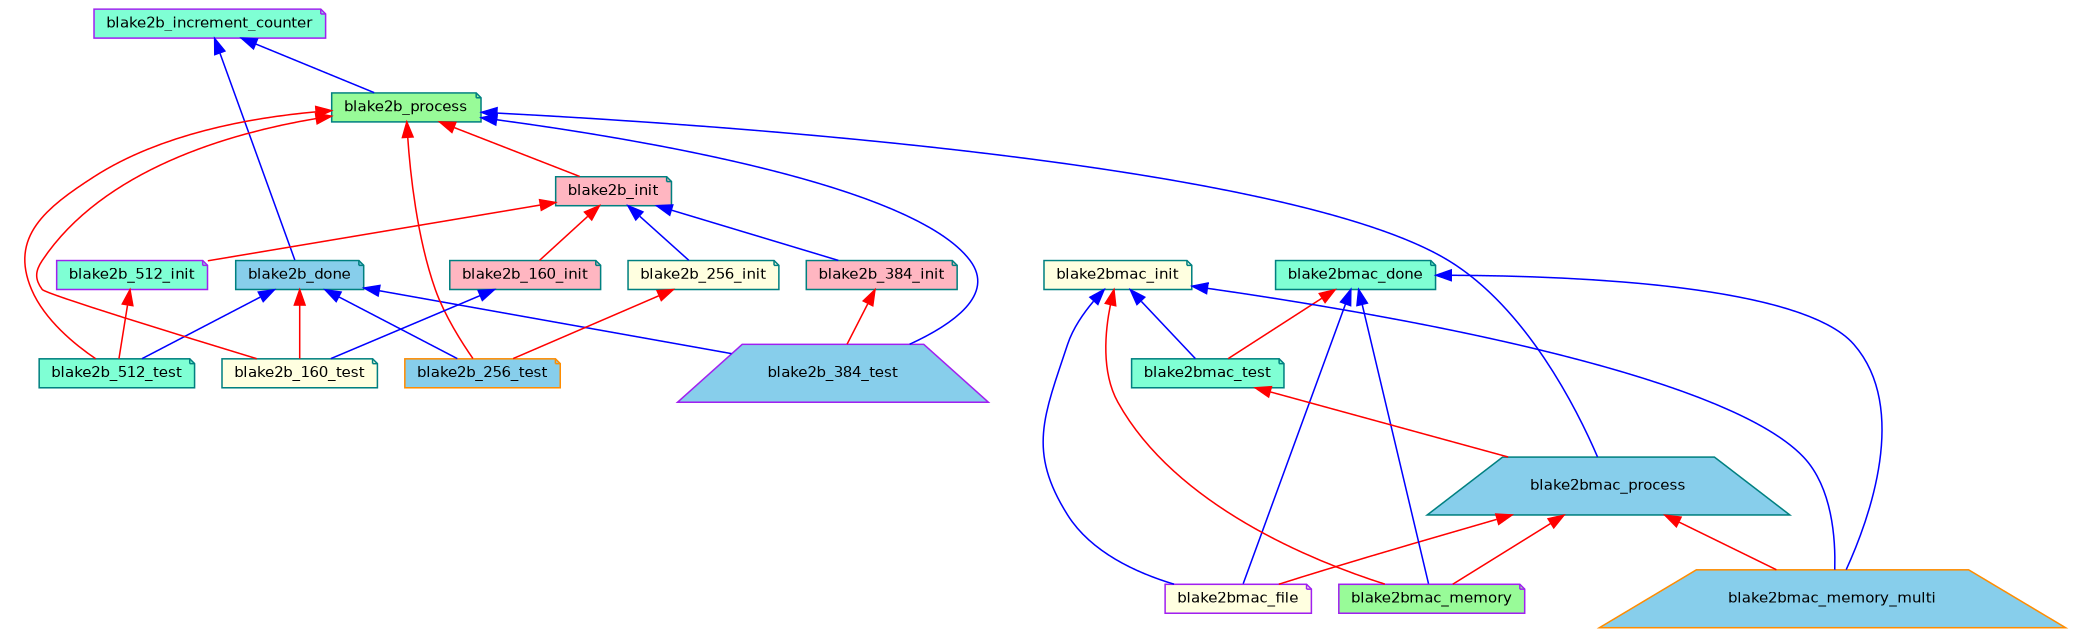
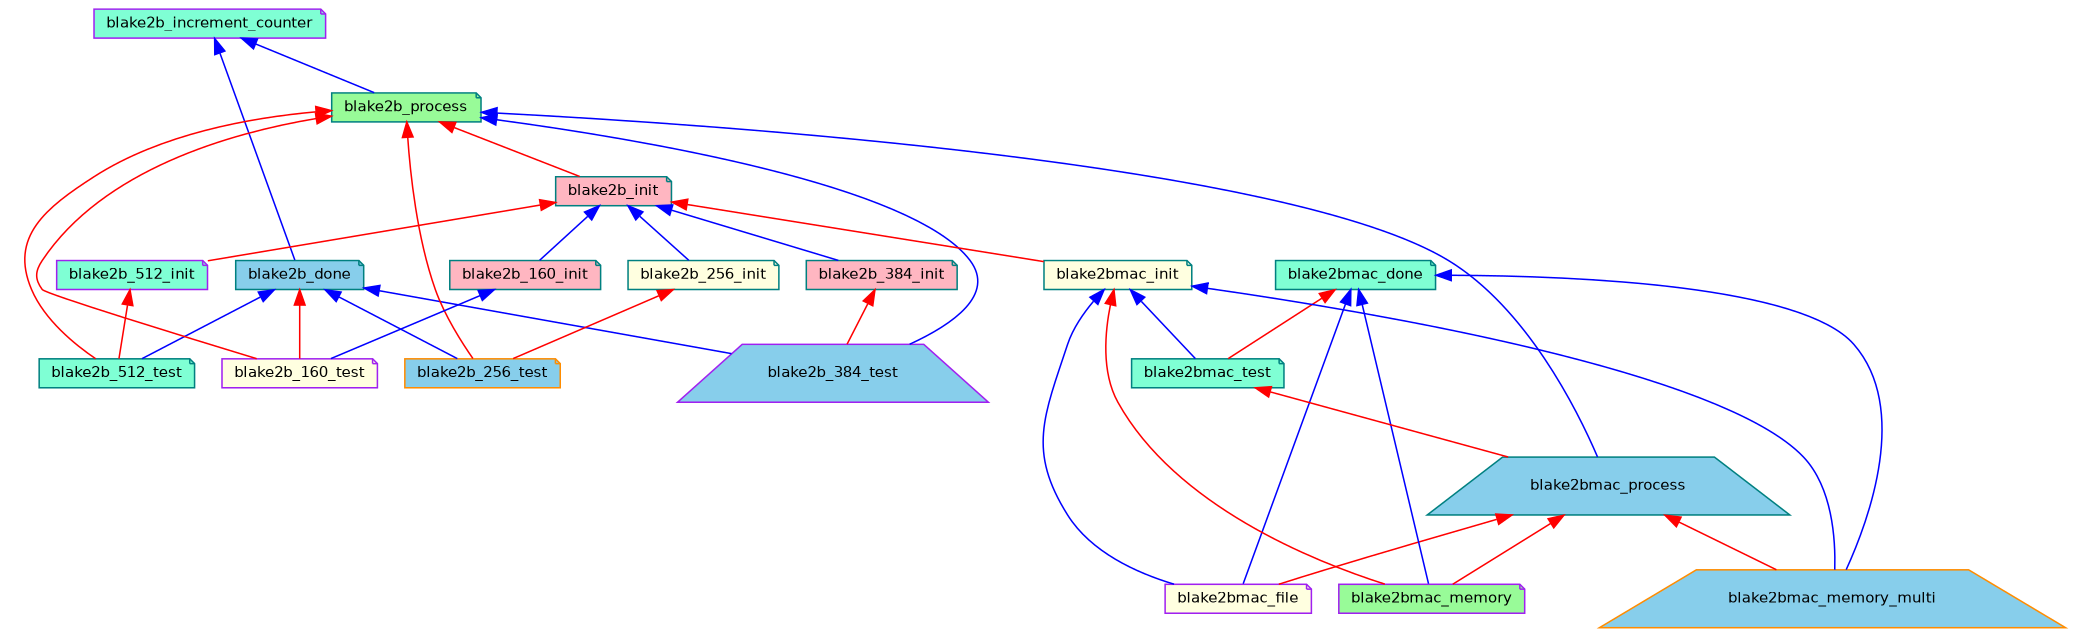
none -> (865, 233)
(564, 238) -> (564, 238)
(300, 373) -> (300, 373)
